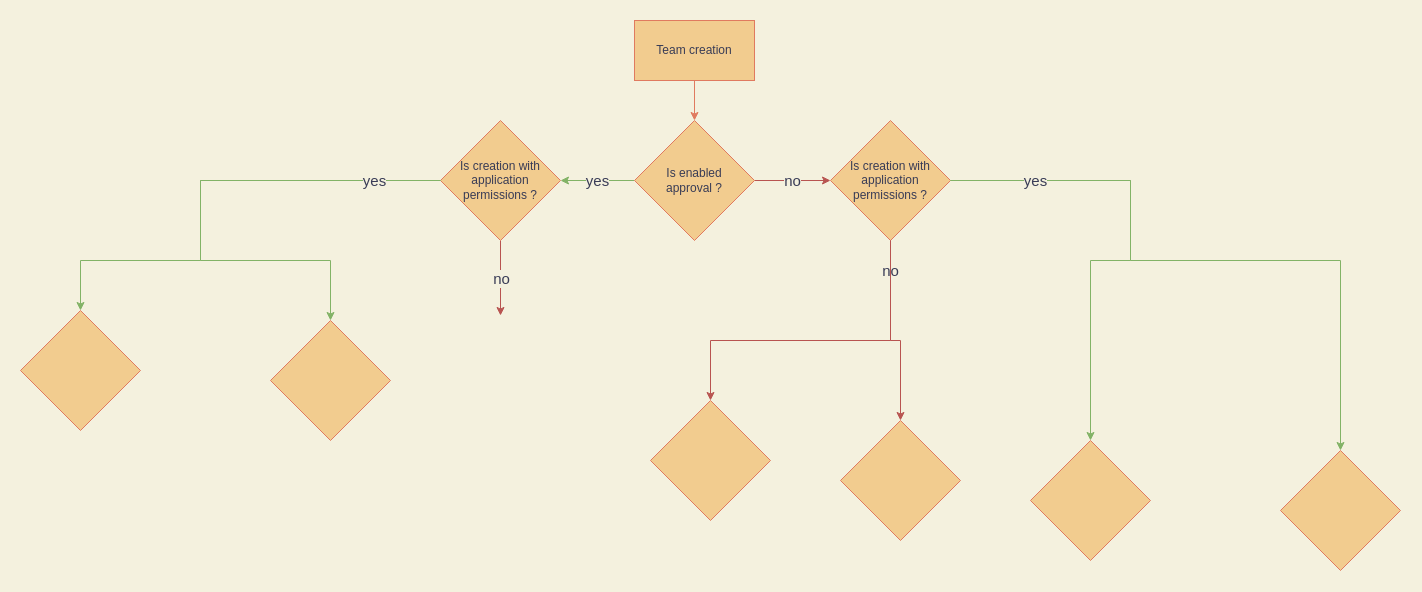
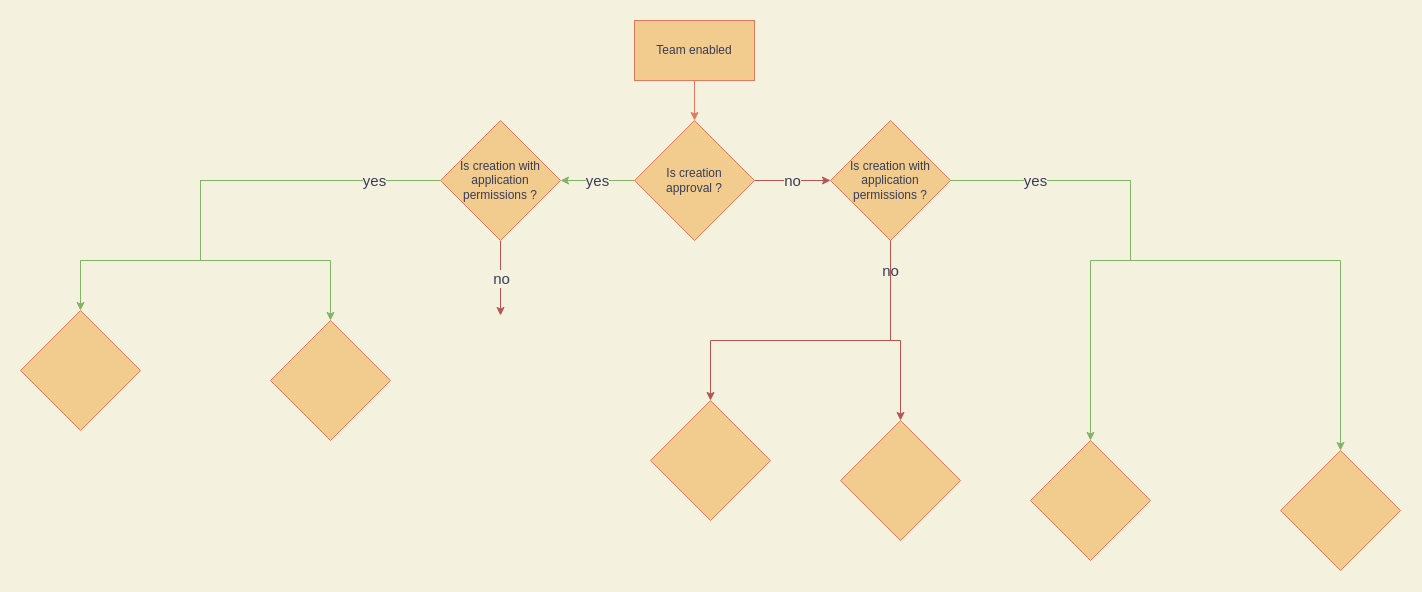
(695, 51) -> (695, 51)
(695, 181) -> (695, 181)
